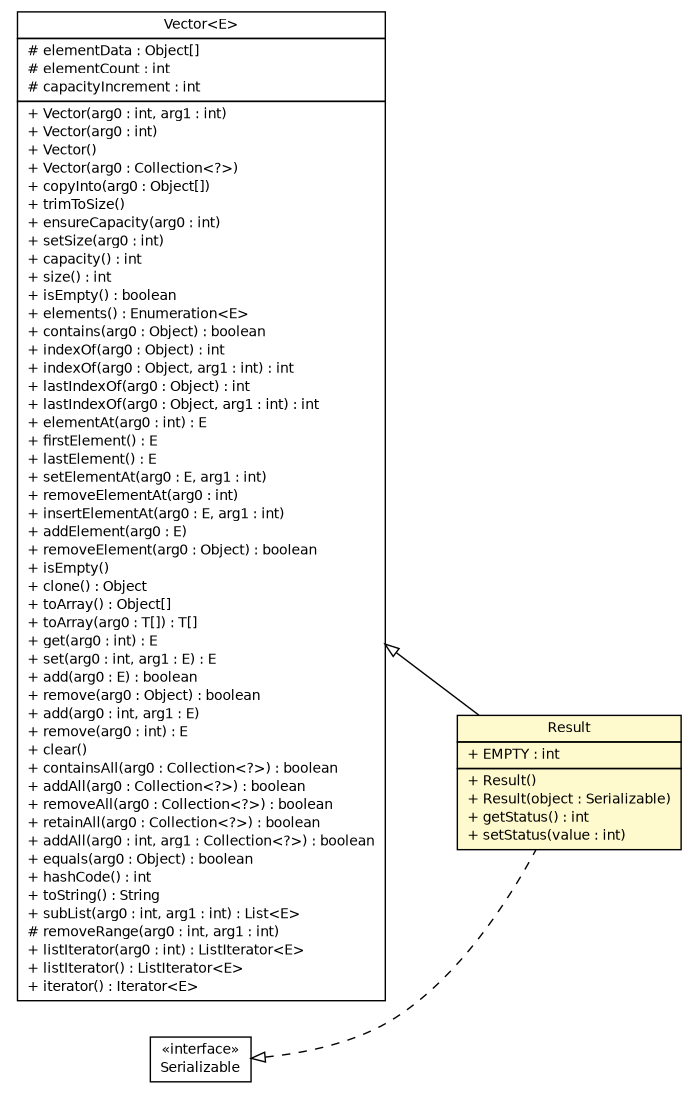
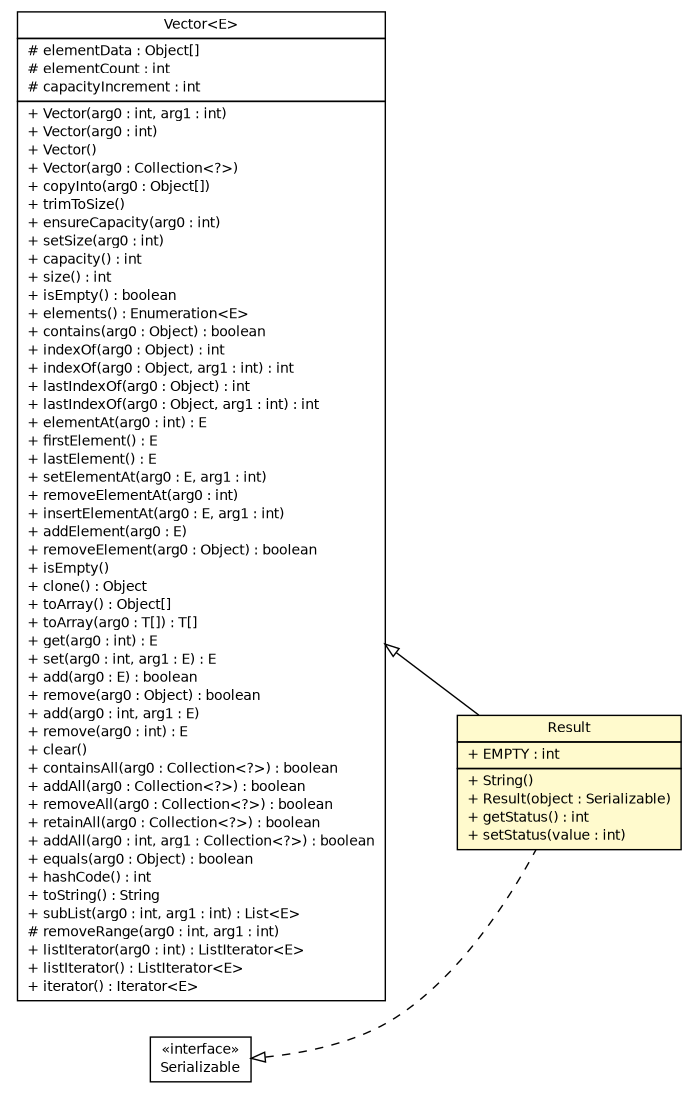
(502, 781) -> (501, 781)
